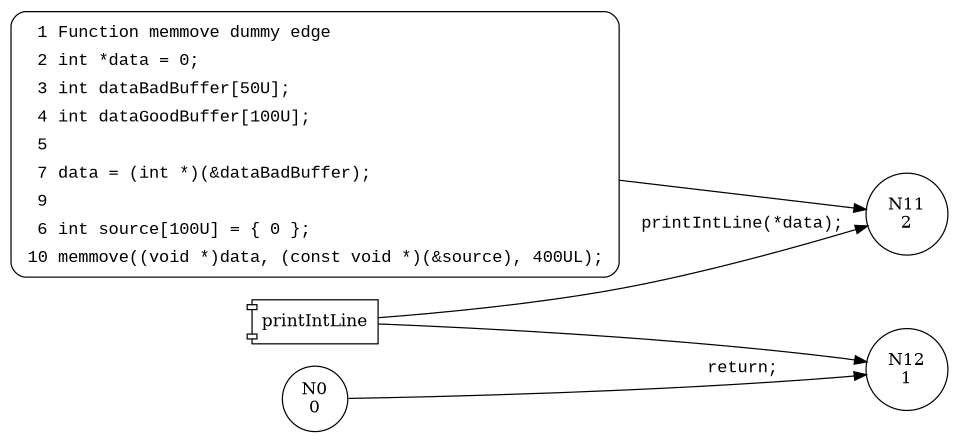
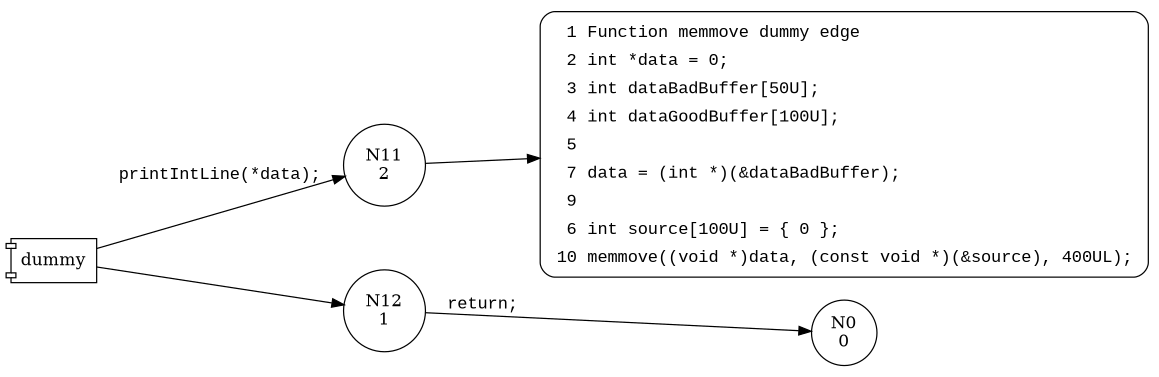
(737, 194) -> (476, 161)
(315, 322) -> (54, 261)
(602, 391) -> (612, 322)
